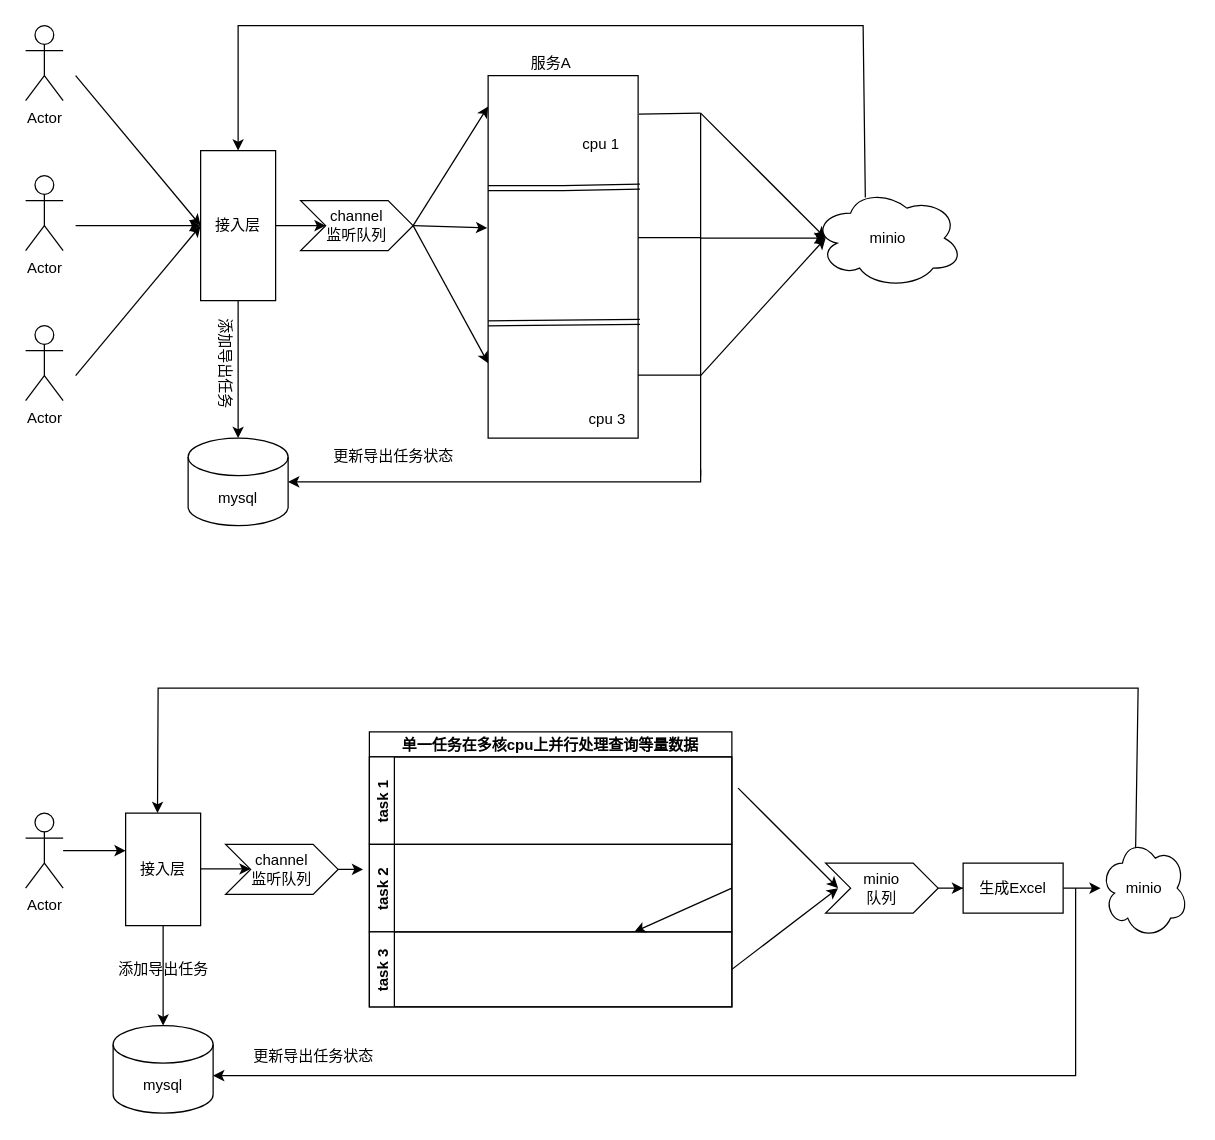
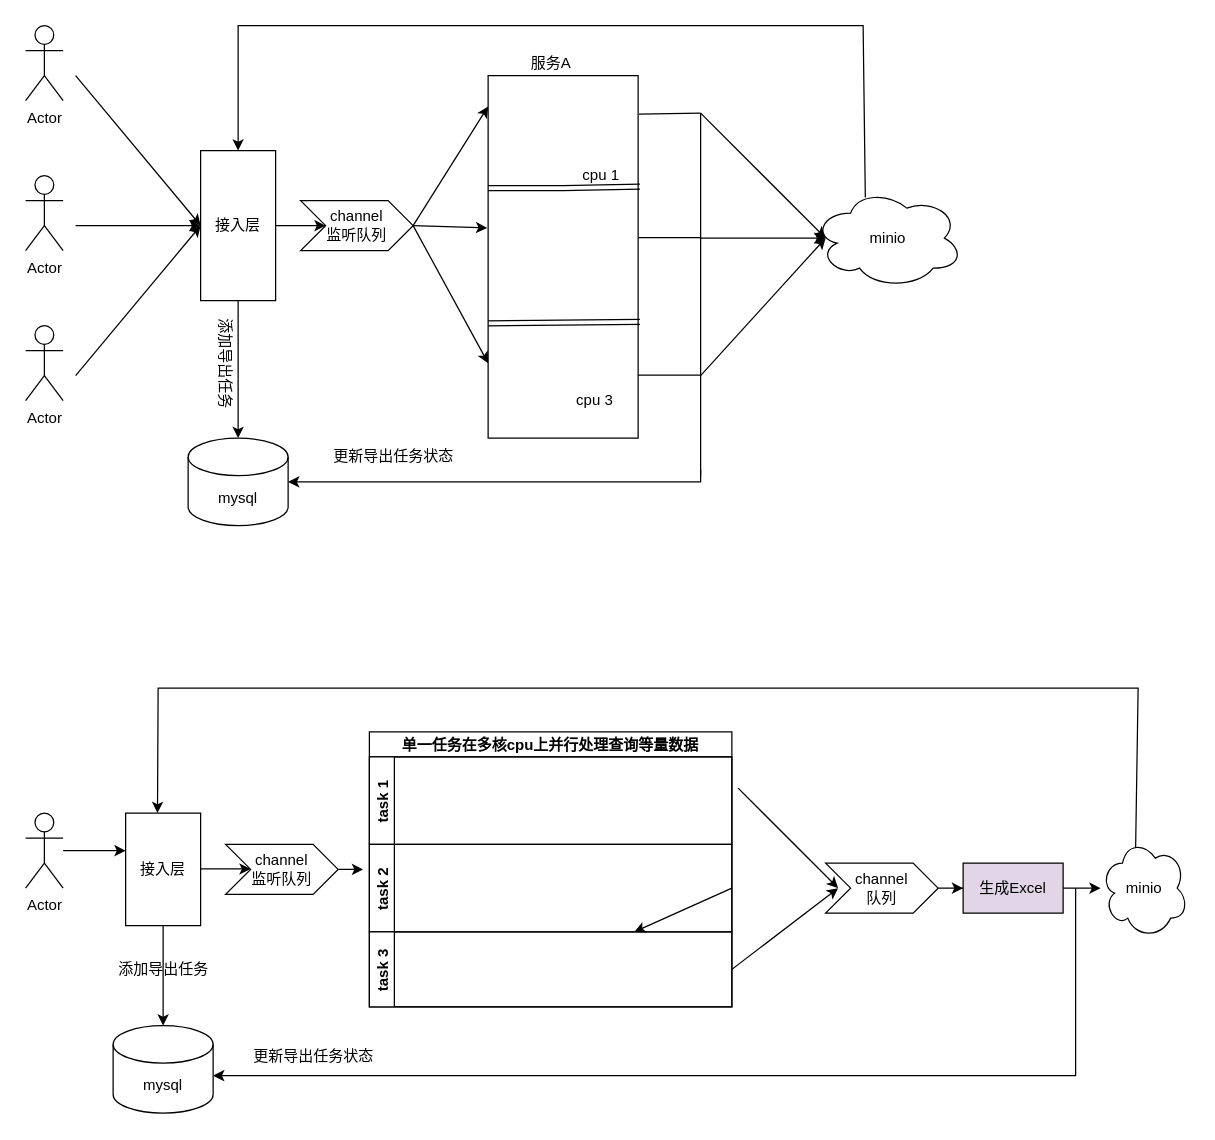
(601, 144) -> (601, 176)
(607, 419) -> (594, 401)
(882, 888) -> (882, 888)
(1013, 888) -> (1013, 888)
